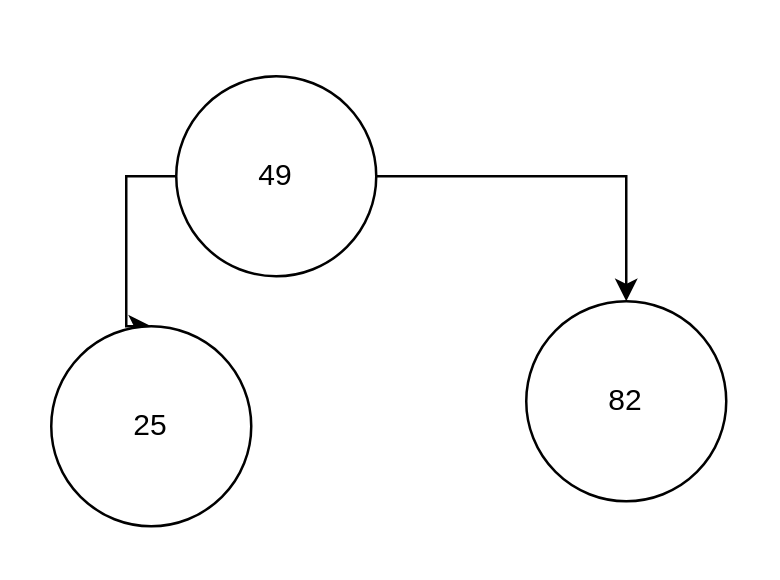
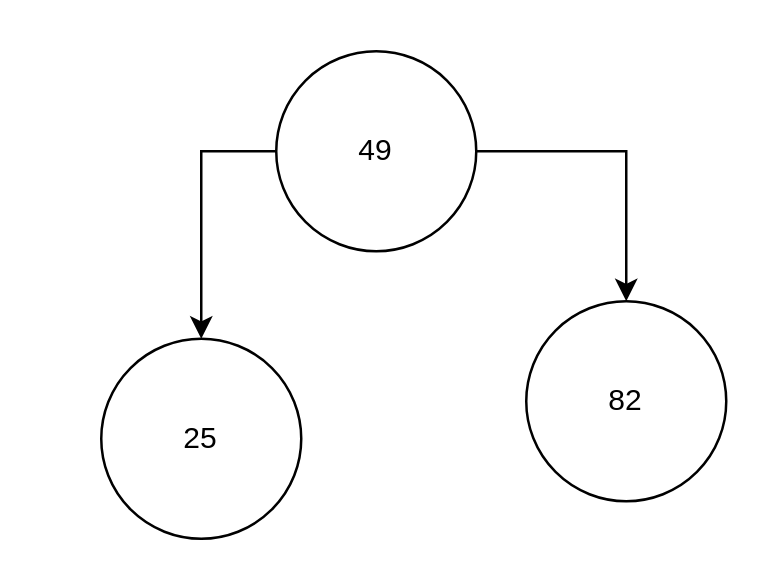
(276, 176) -> (376, 151)
(151, 426) -> (201, 439)
